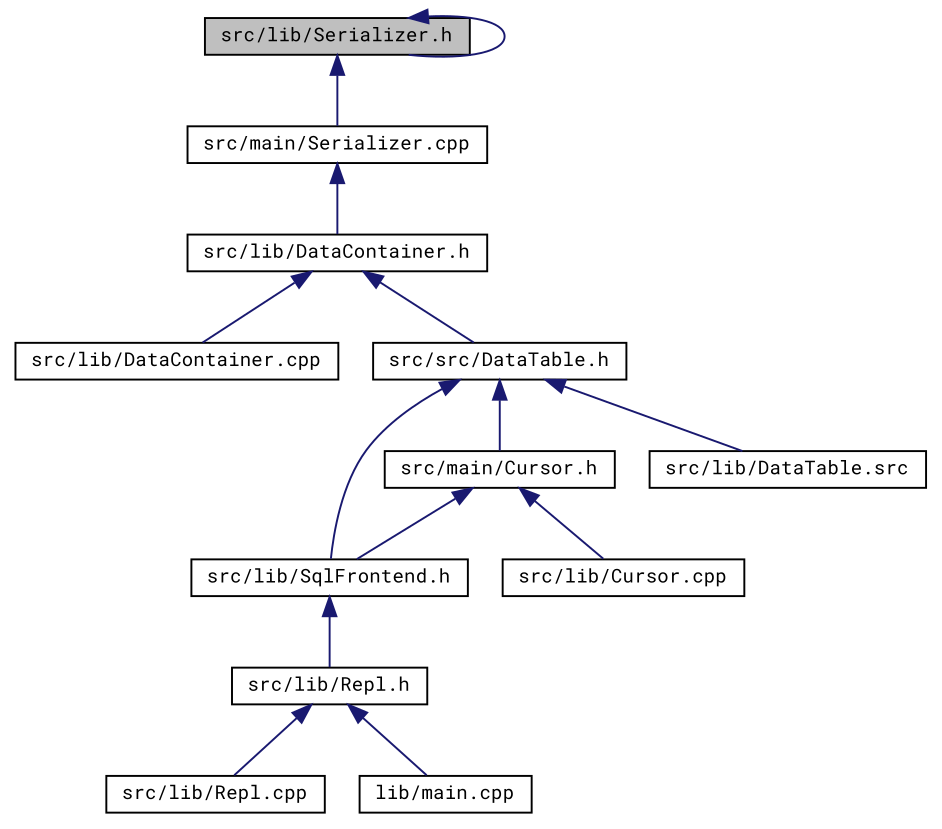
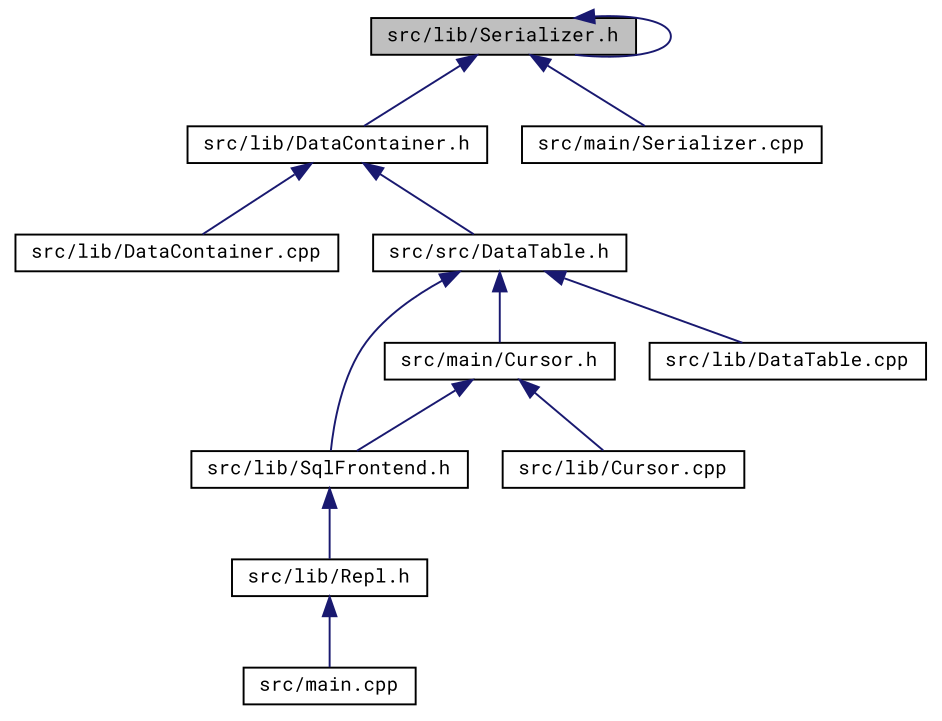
(337, 209) -> (412, 96)
(788, 469) -> (788, 361)
(216, 794) -> none
(446, 794) -> (330, 686)
